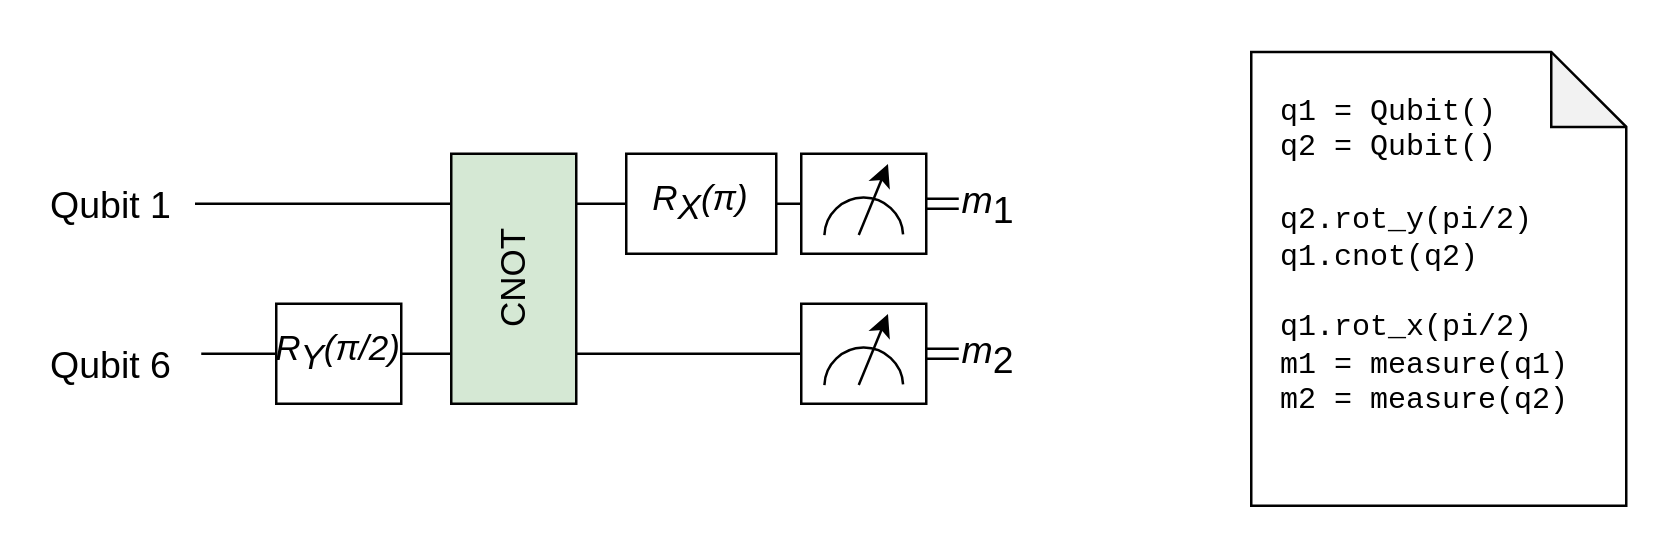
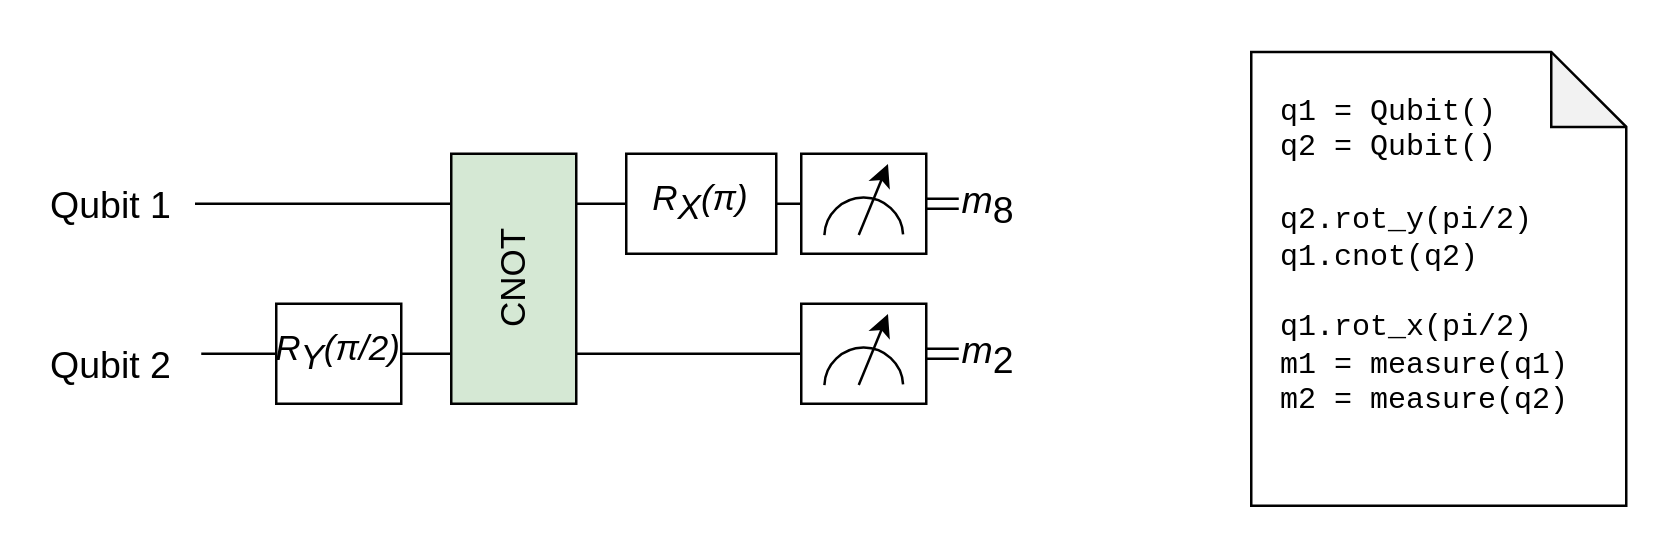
(989, 204) -> (989, 204)
(115, 364) -> (115, 364)
